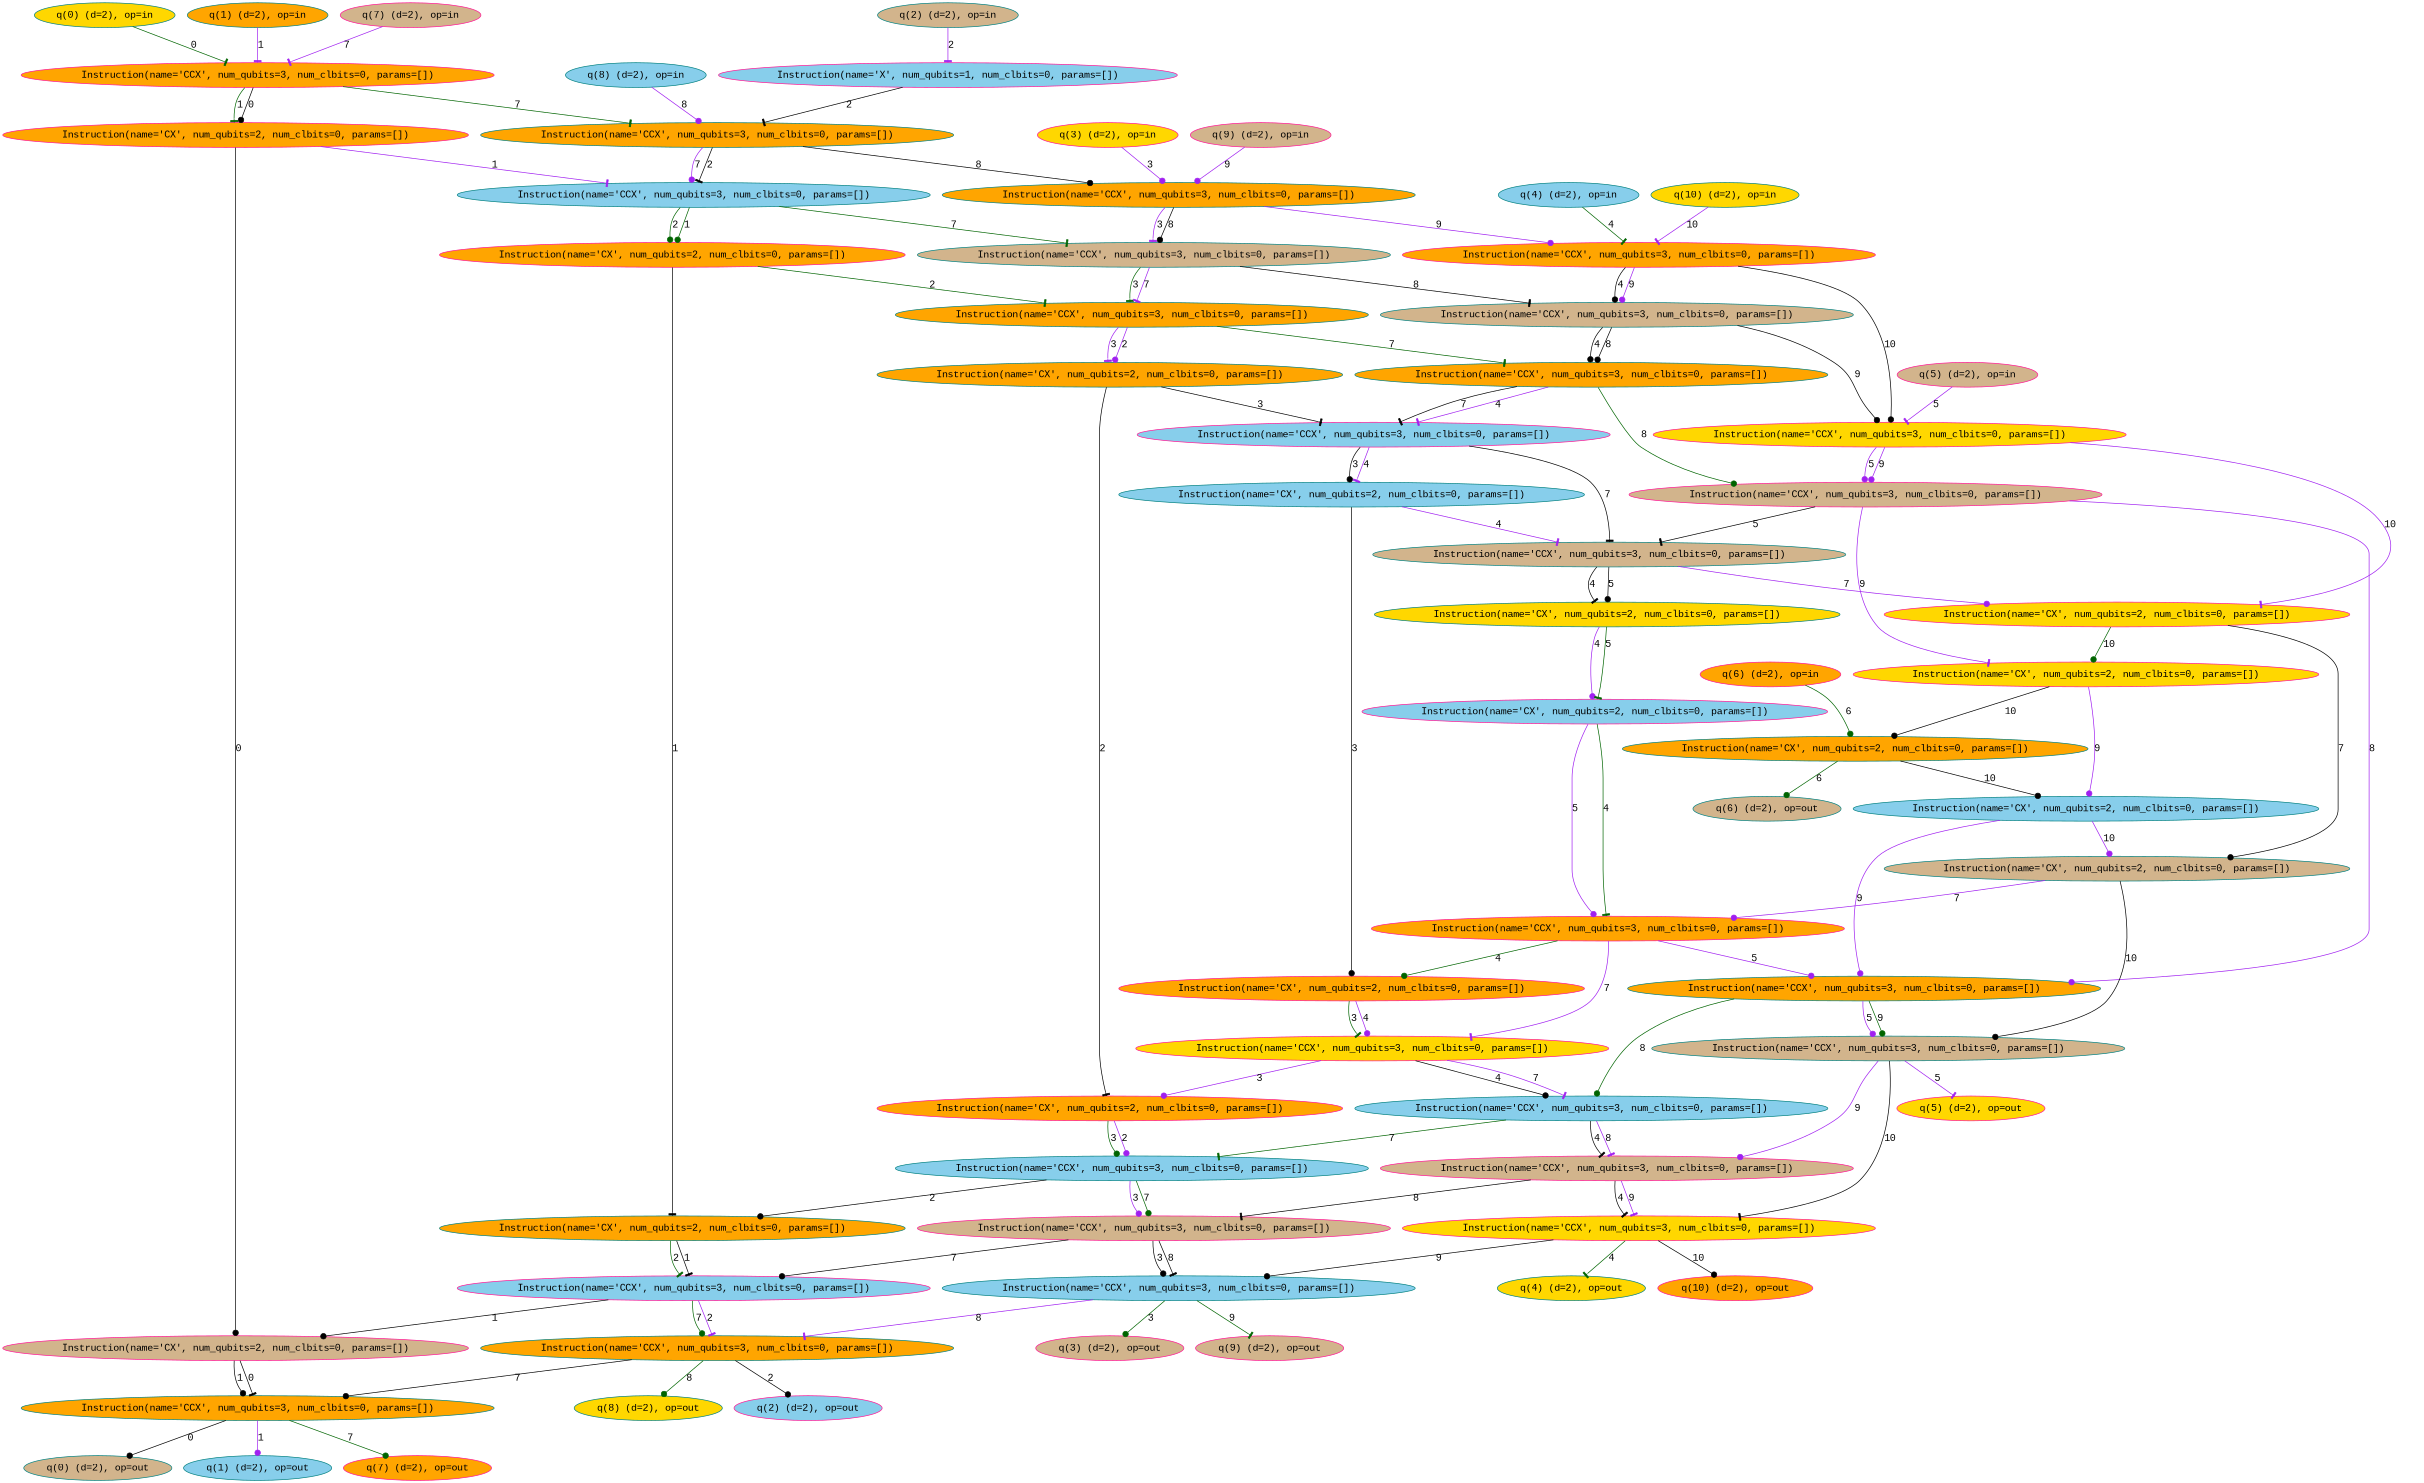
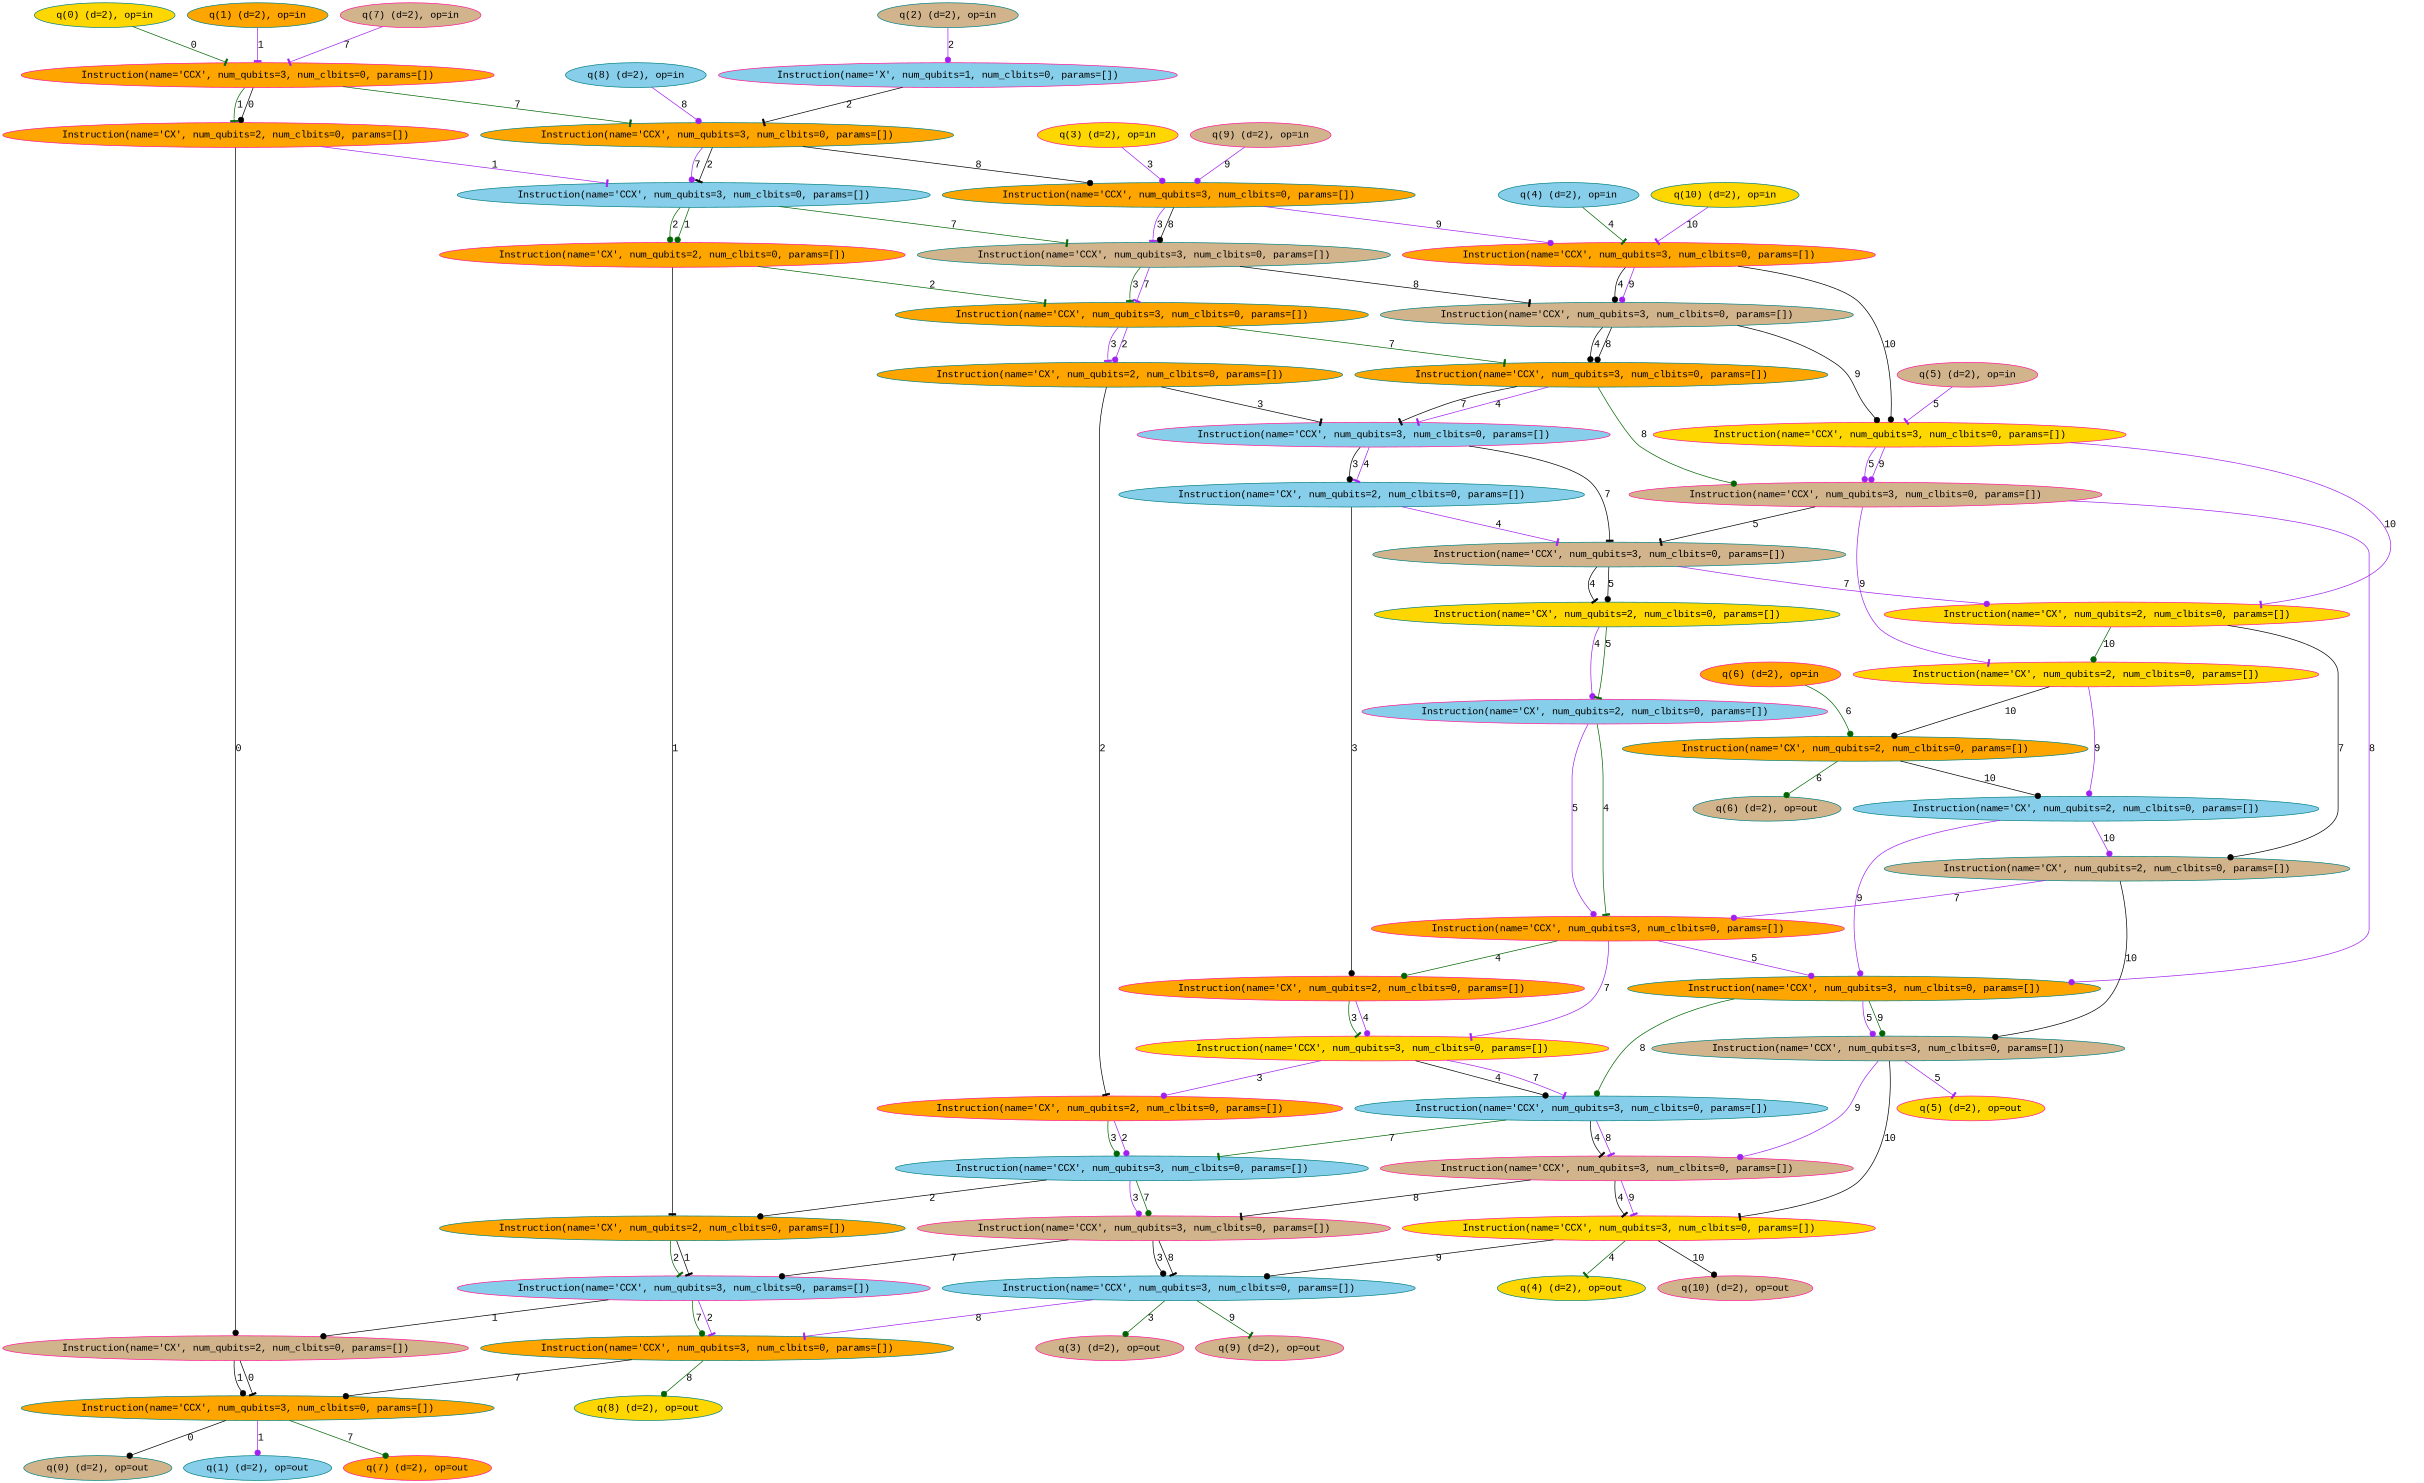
(948, 43) -> (948, 43)
(1735, 1288) -> (1735, 1288)
(808, 1408) -> none
